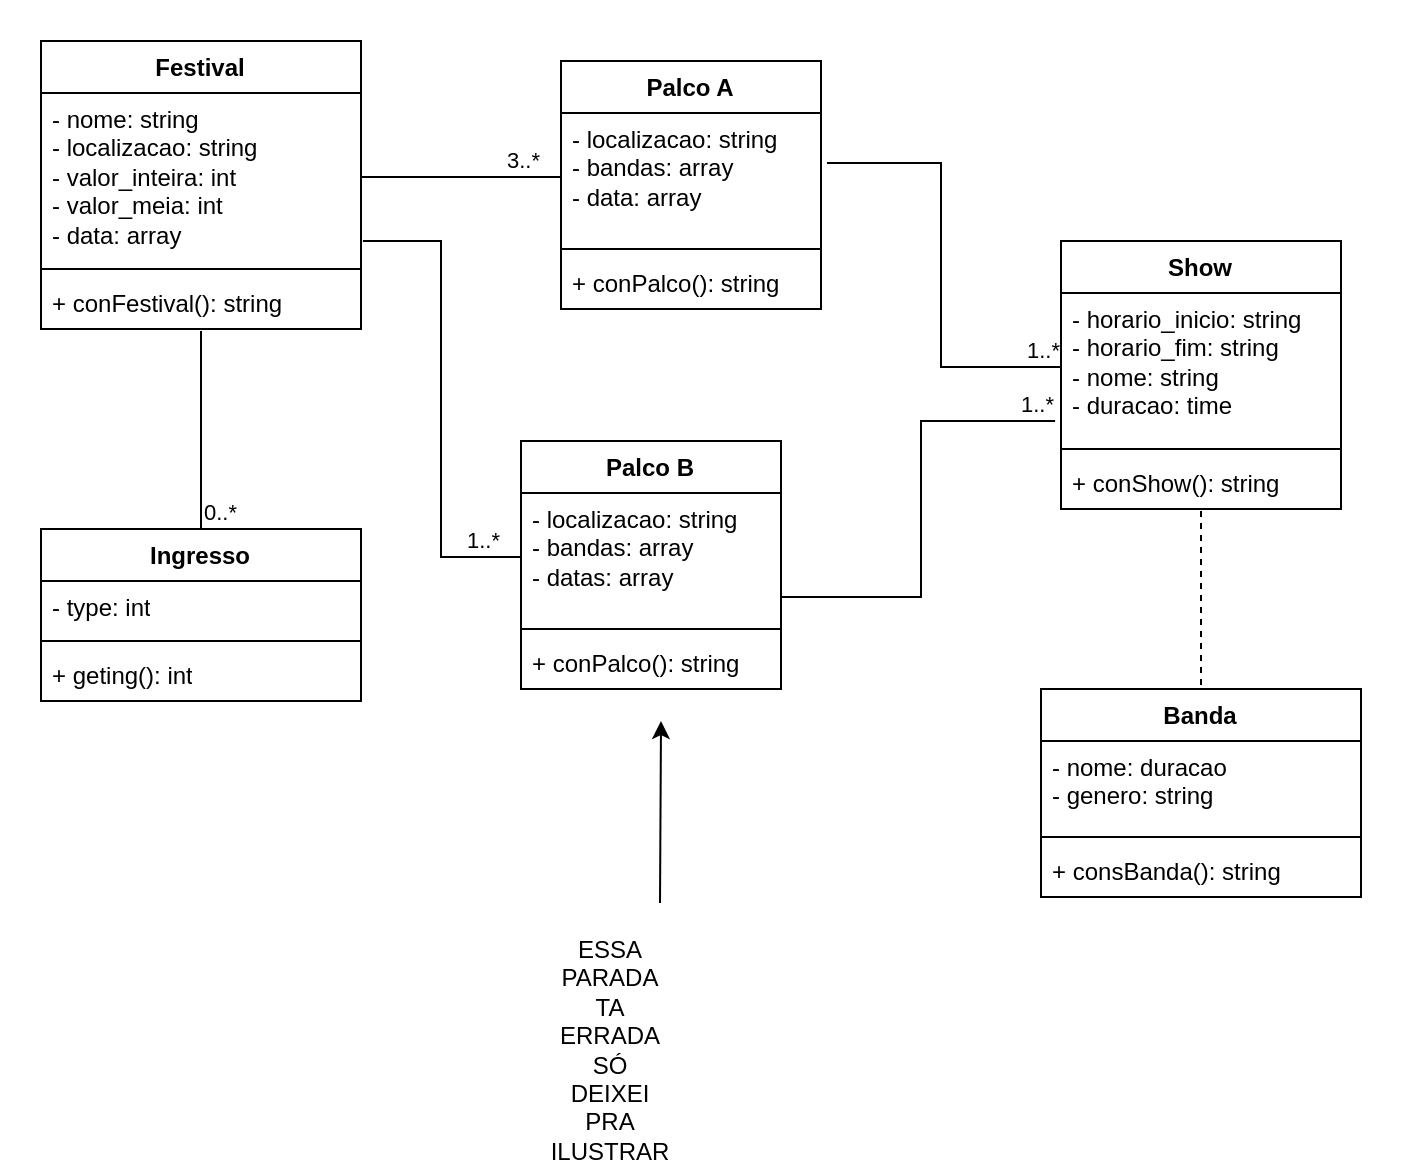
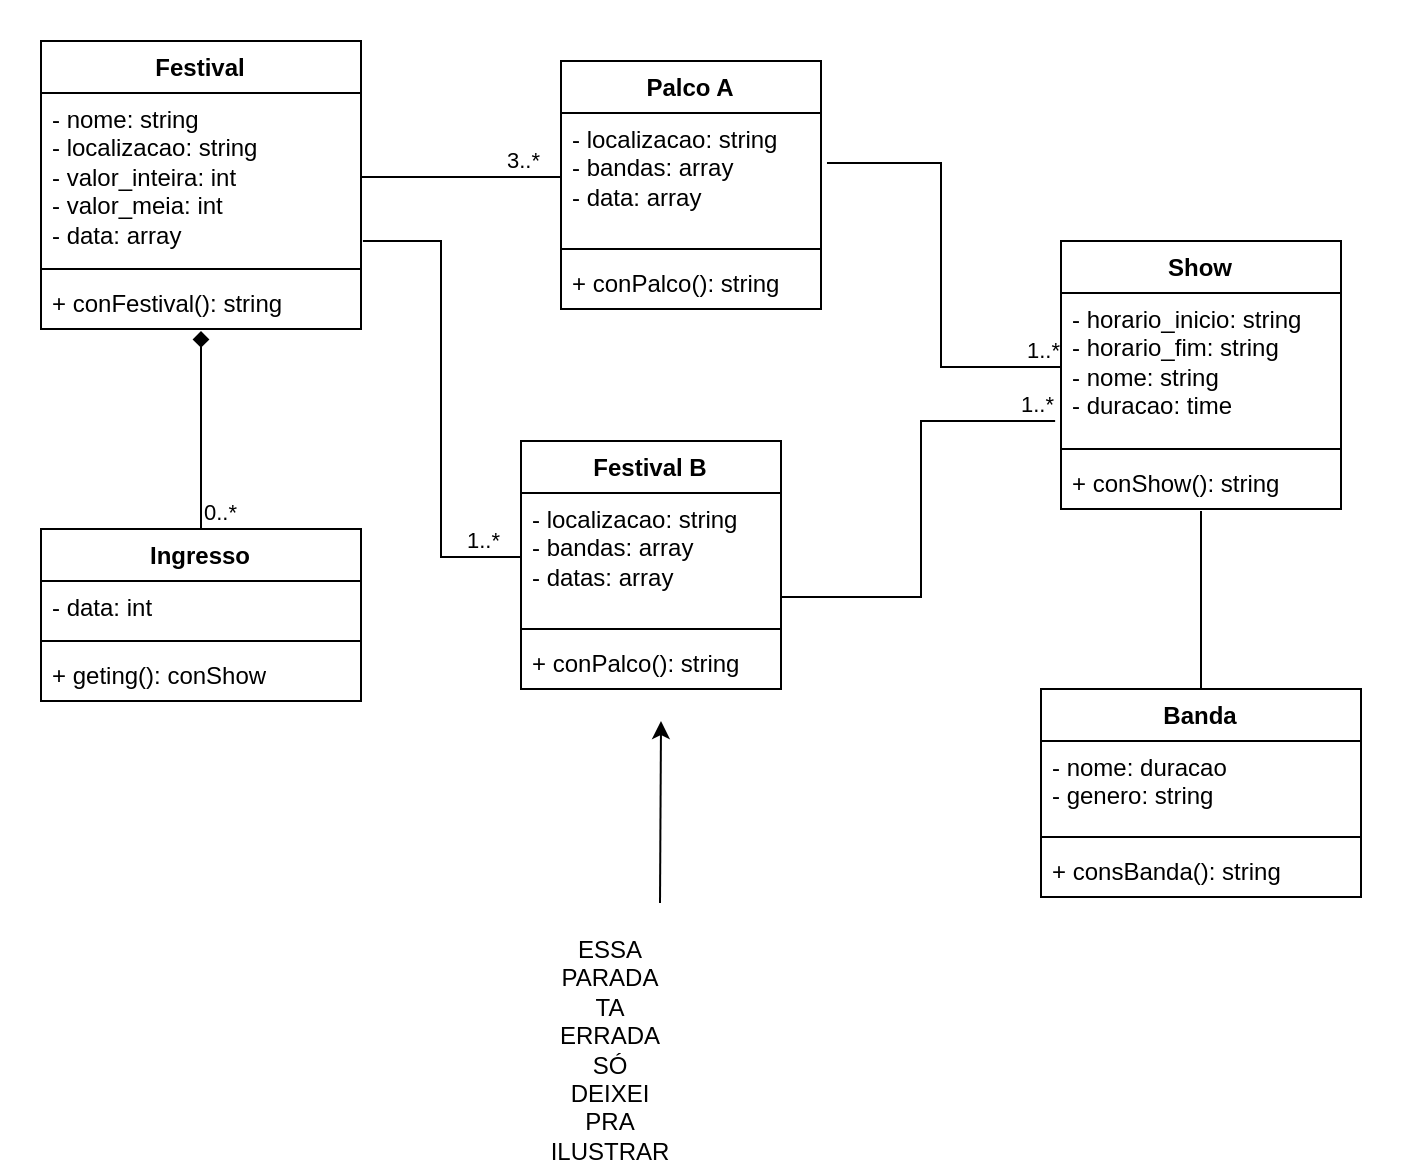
(201, 340) -> (201, 347)
(651, 469) -> (651, 469)
(1201, 602) -> (1201, 602)
(114, 609) -> (114, 609)
(138, 677) -> (168, 677)
